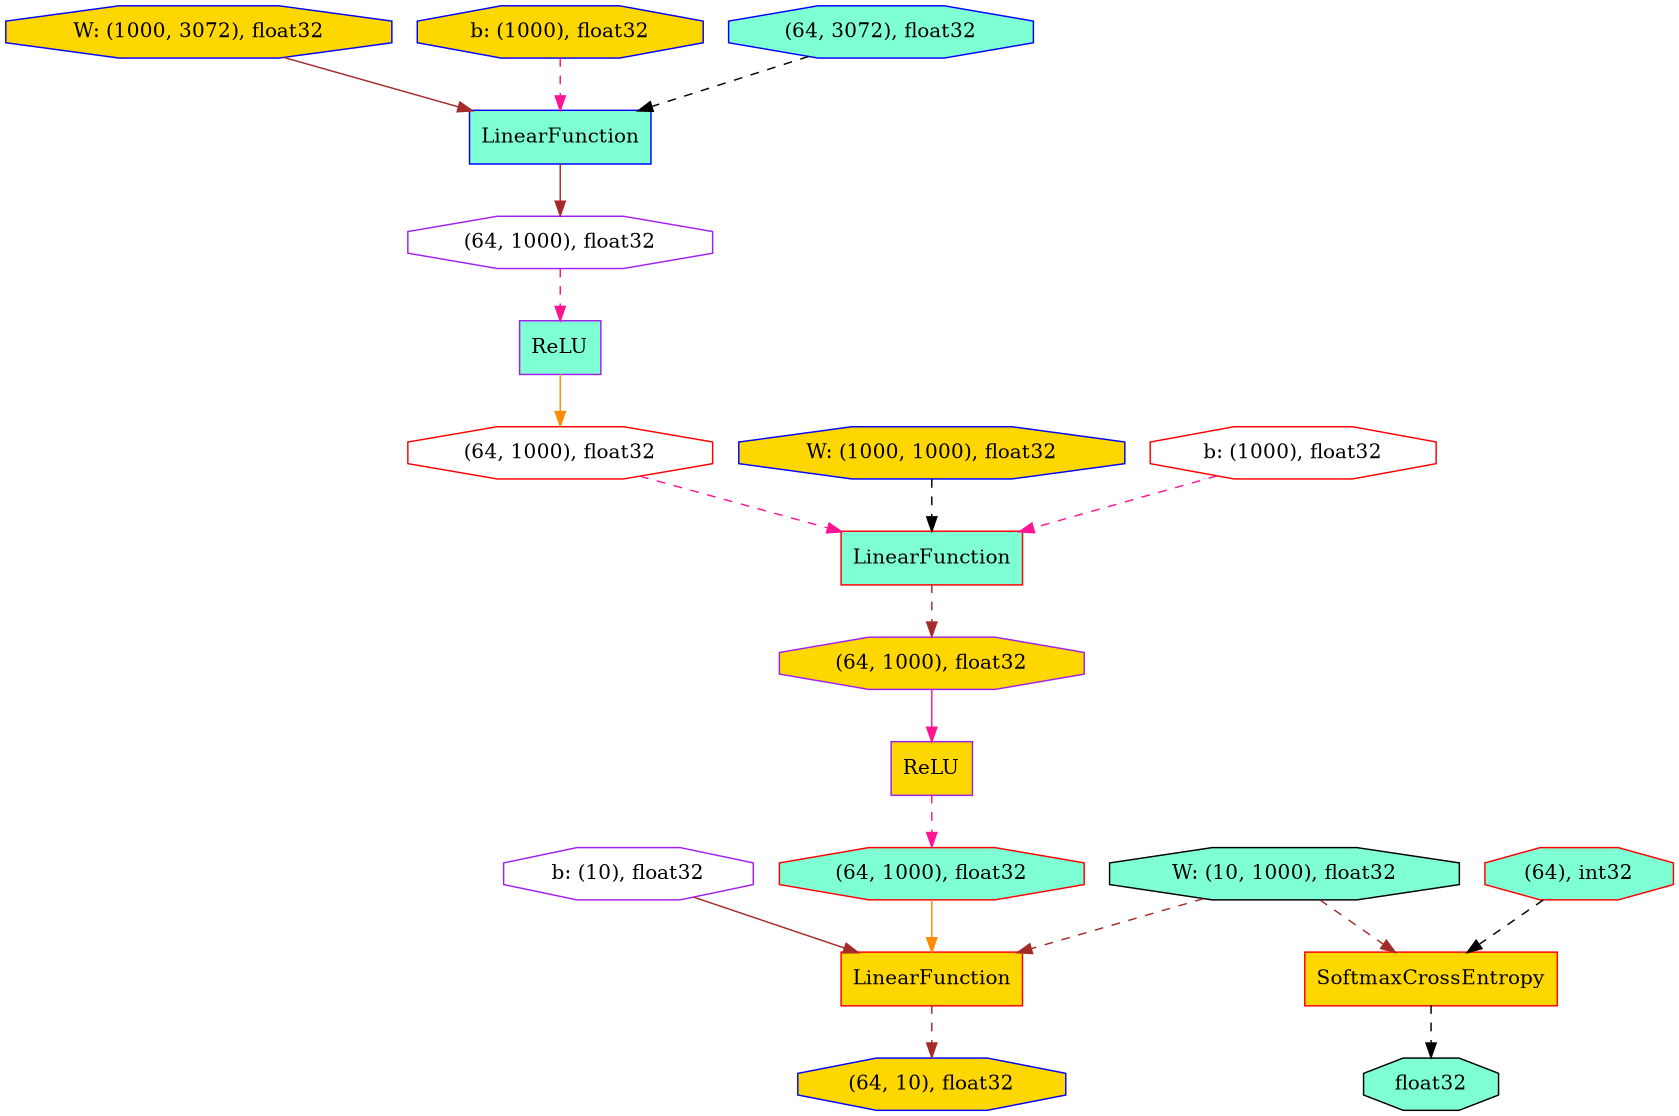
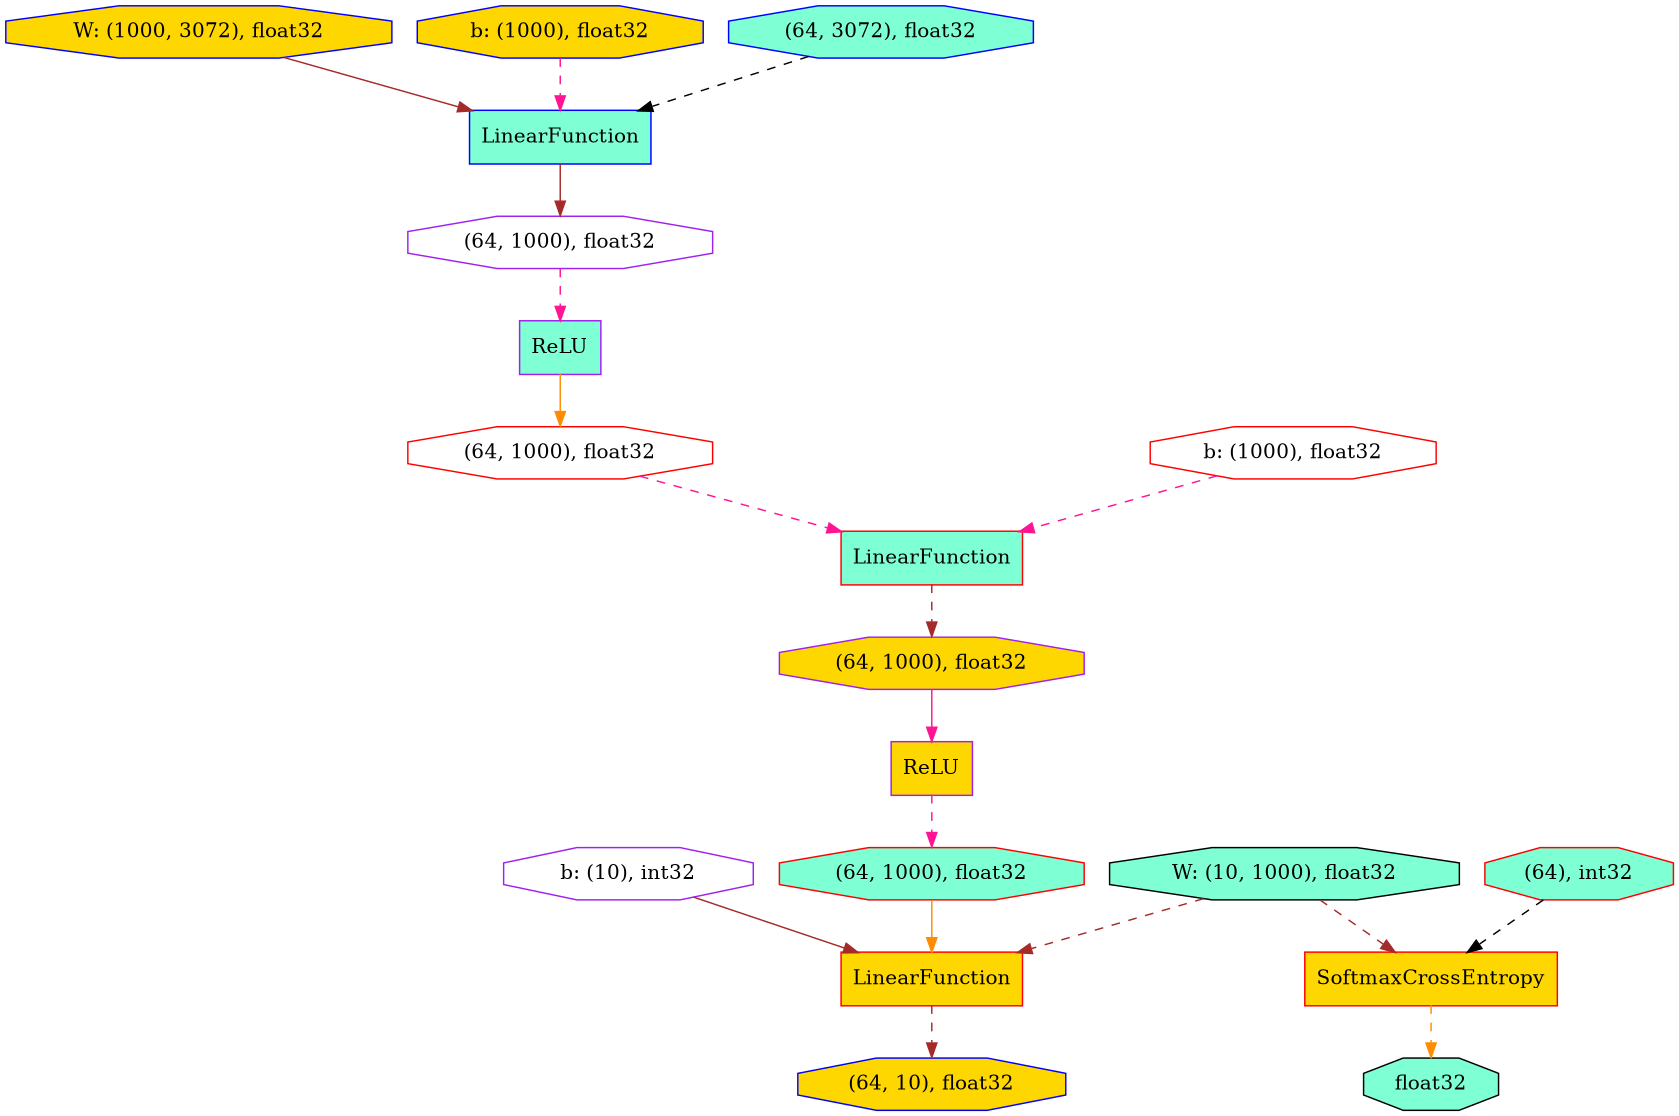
(932, 453) -> none
(628, 874) -> (628, 874)
(1431, 1024) -> (1431, 1024)
